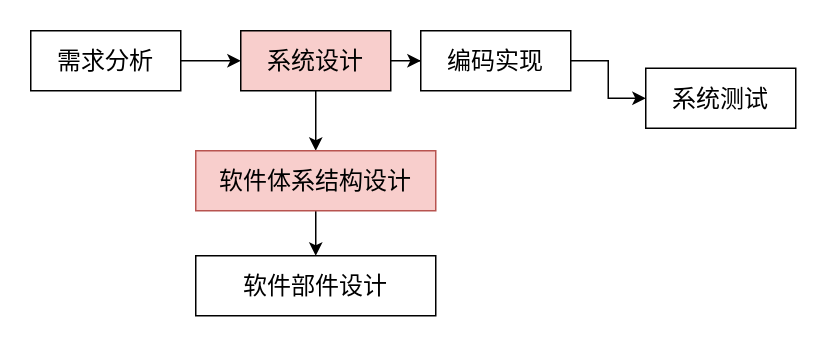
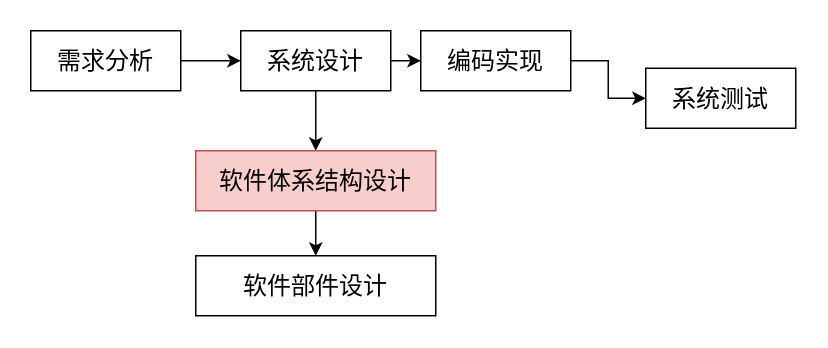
(316, 61) -> (316, 61)
